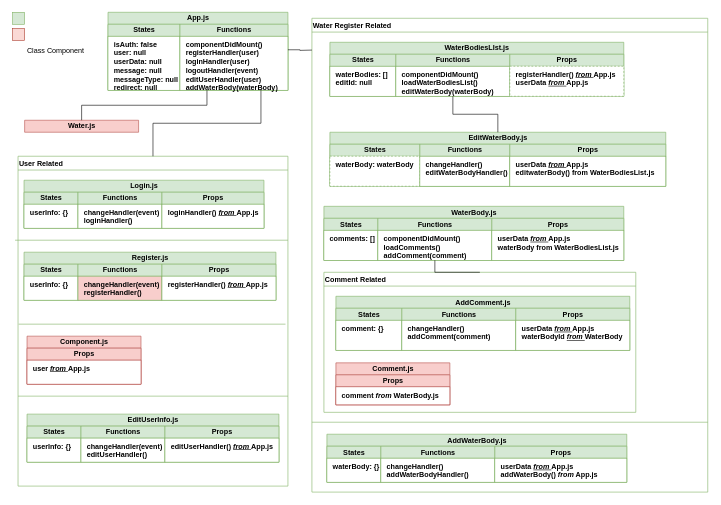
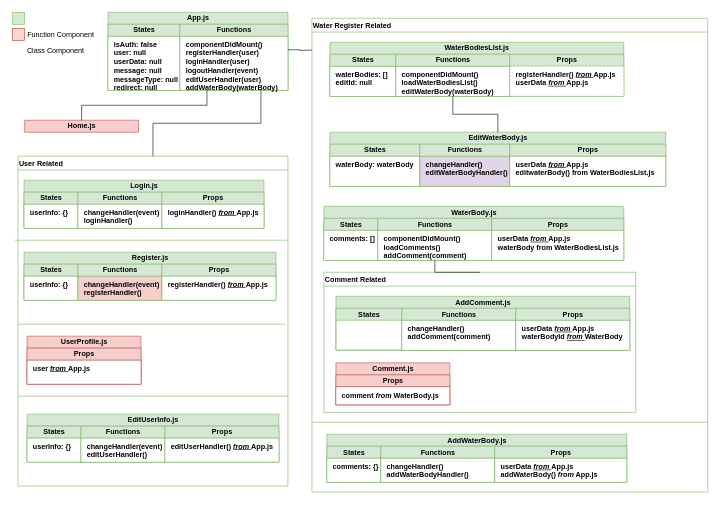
none -> (61, 35)
(82, 126) -> (82, 126)
(375, 171) -> (375, 171)
(465, 171) -> (465, 171)
(369, 335) -> none
(84, 342) -> (84, 342)
(357, 472) -> (355, 467)
